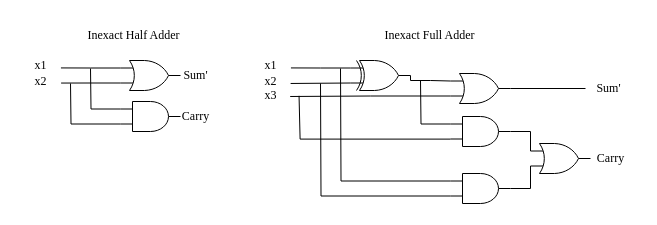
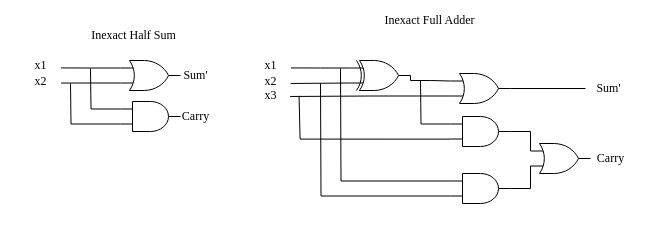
(134, 36) -> (134, 36)
(430, 36) -> (430, 21)
